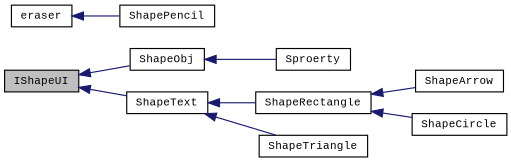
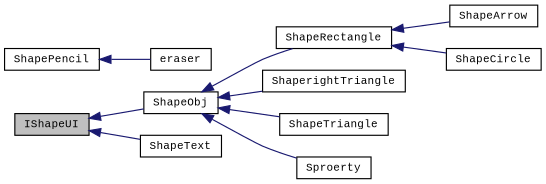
(102, 16) -> (131, 59)
none -> (334, 81)
(238, 103) -> (251, 65)
(246, 126) -> (255, 113)
